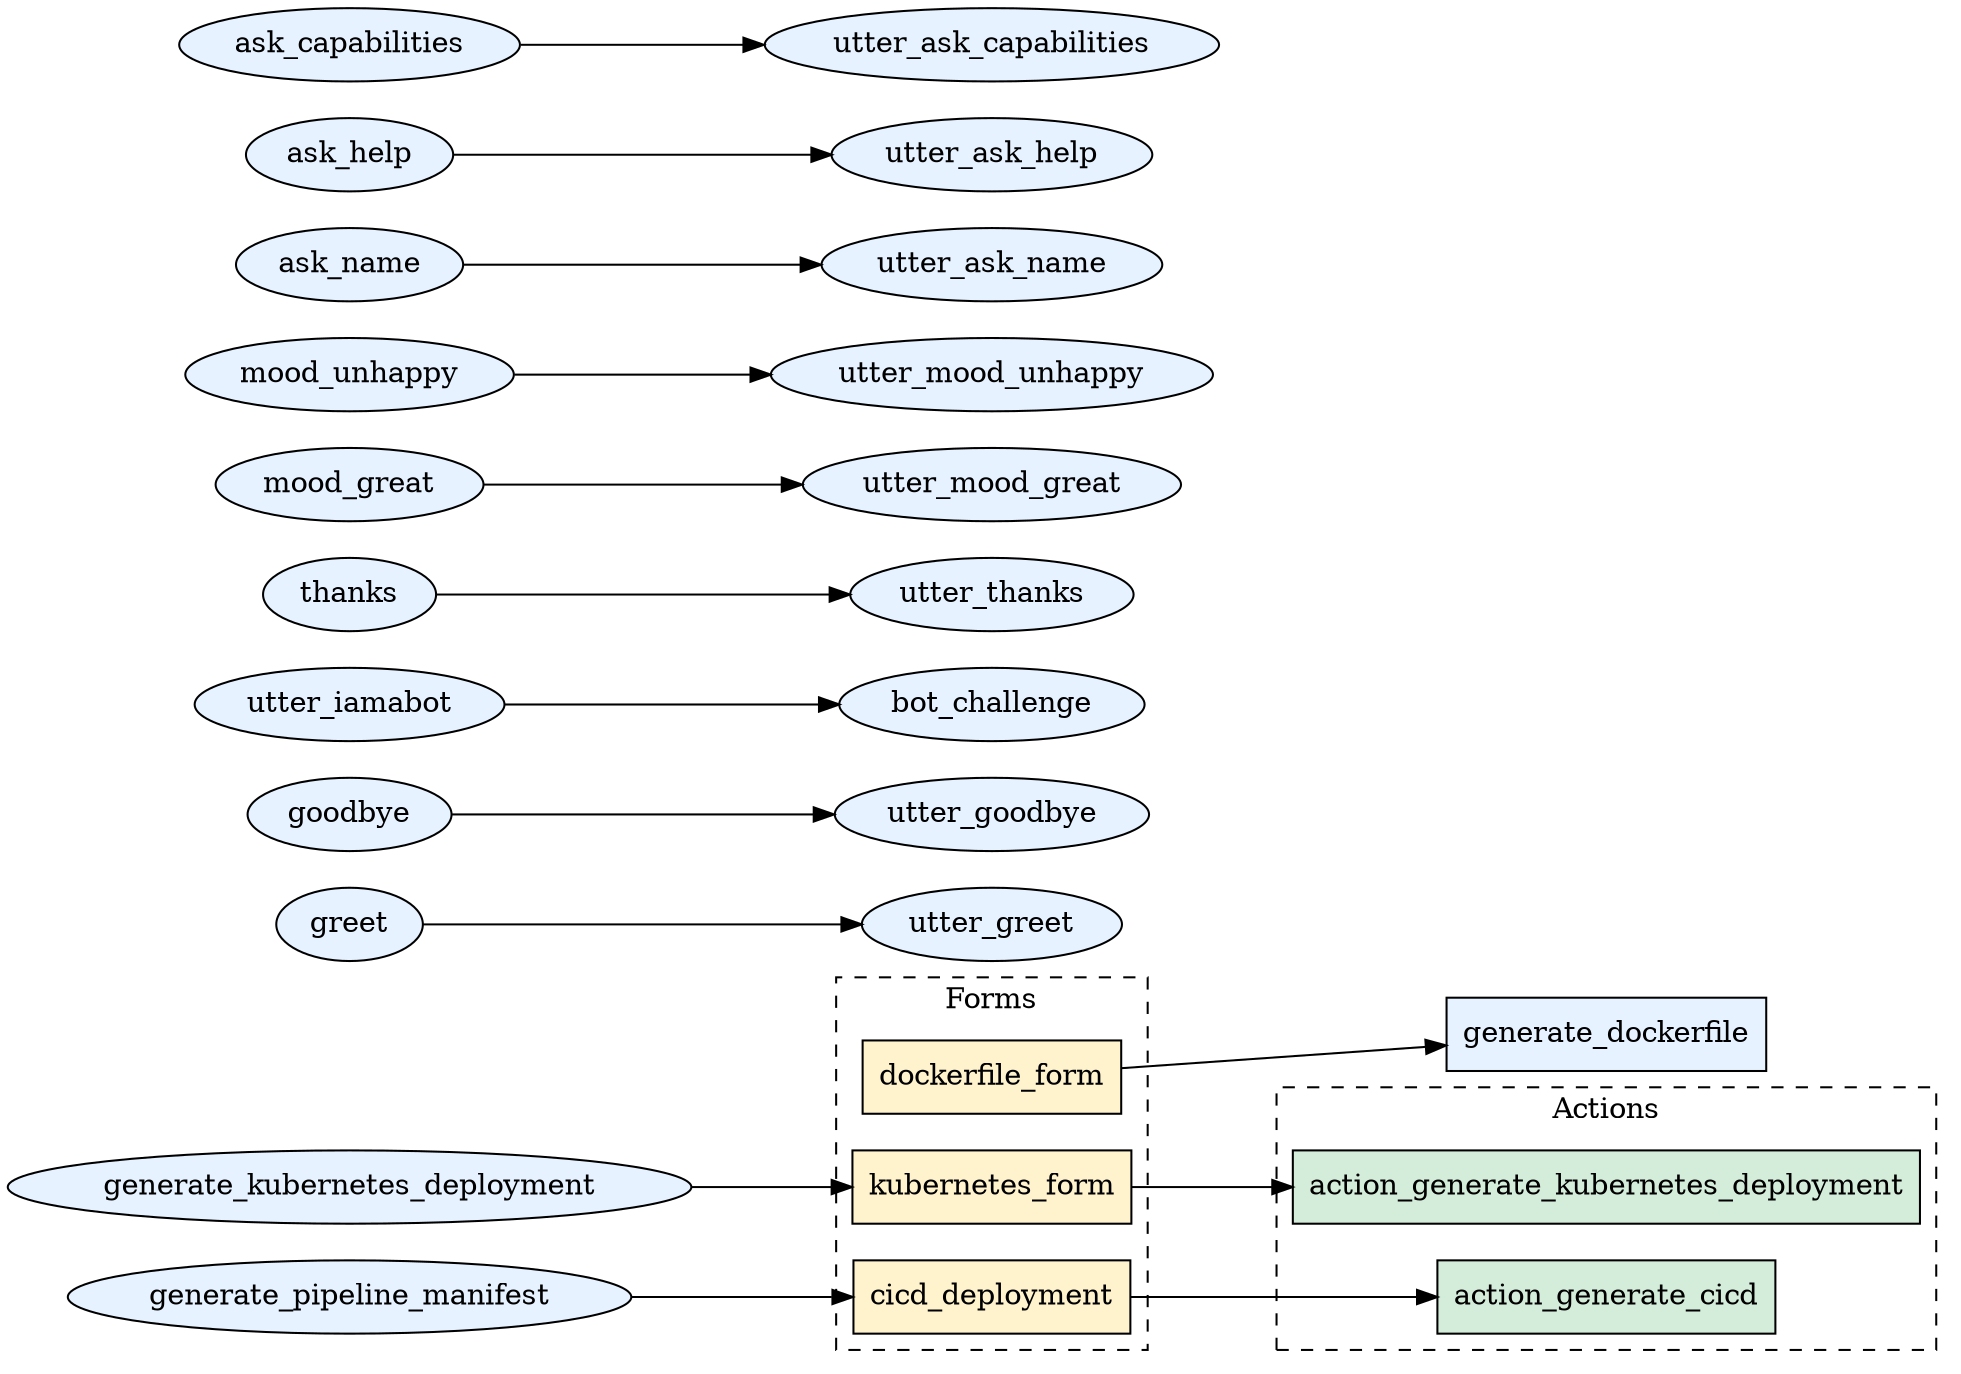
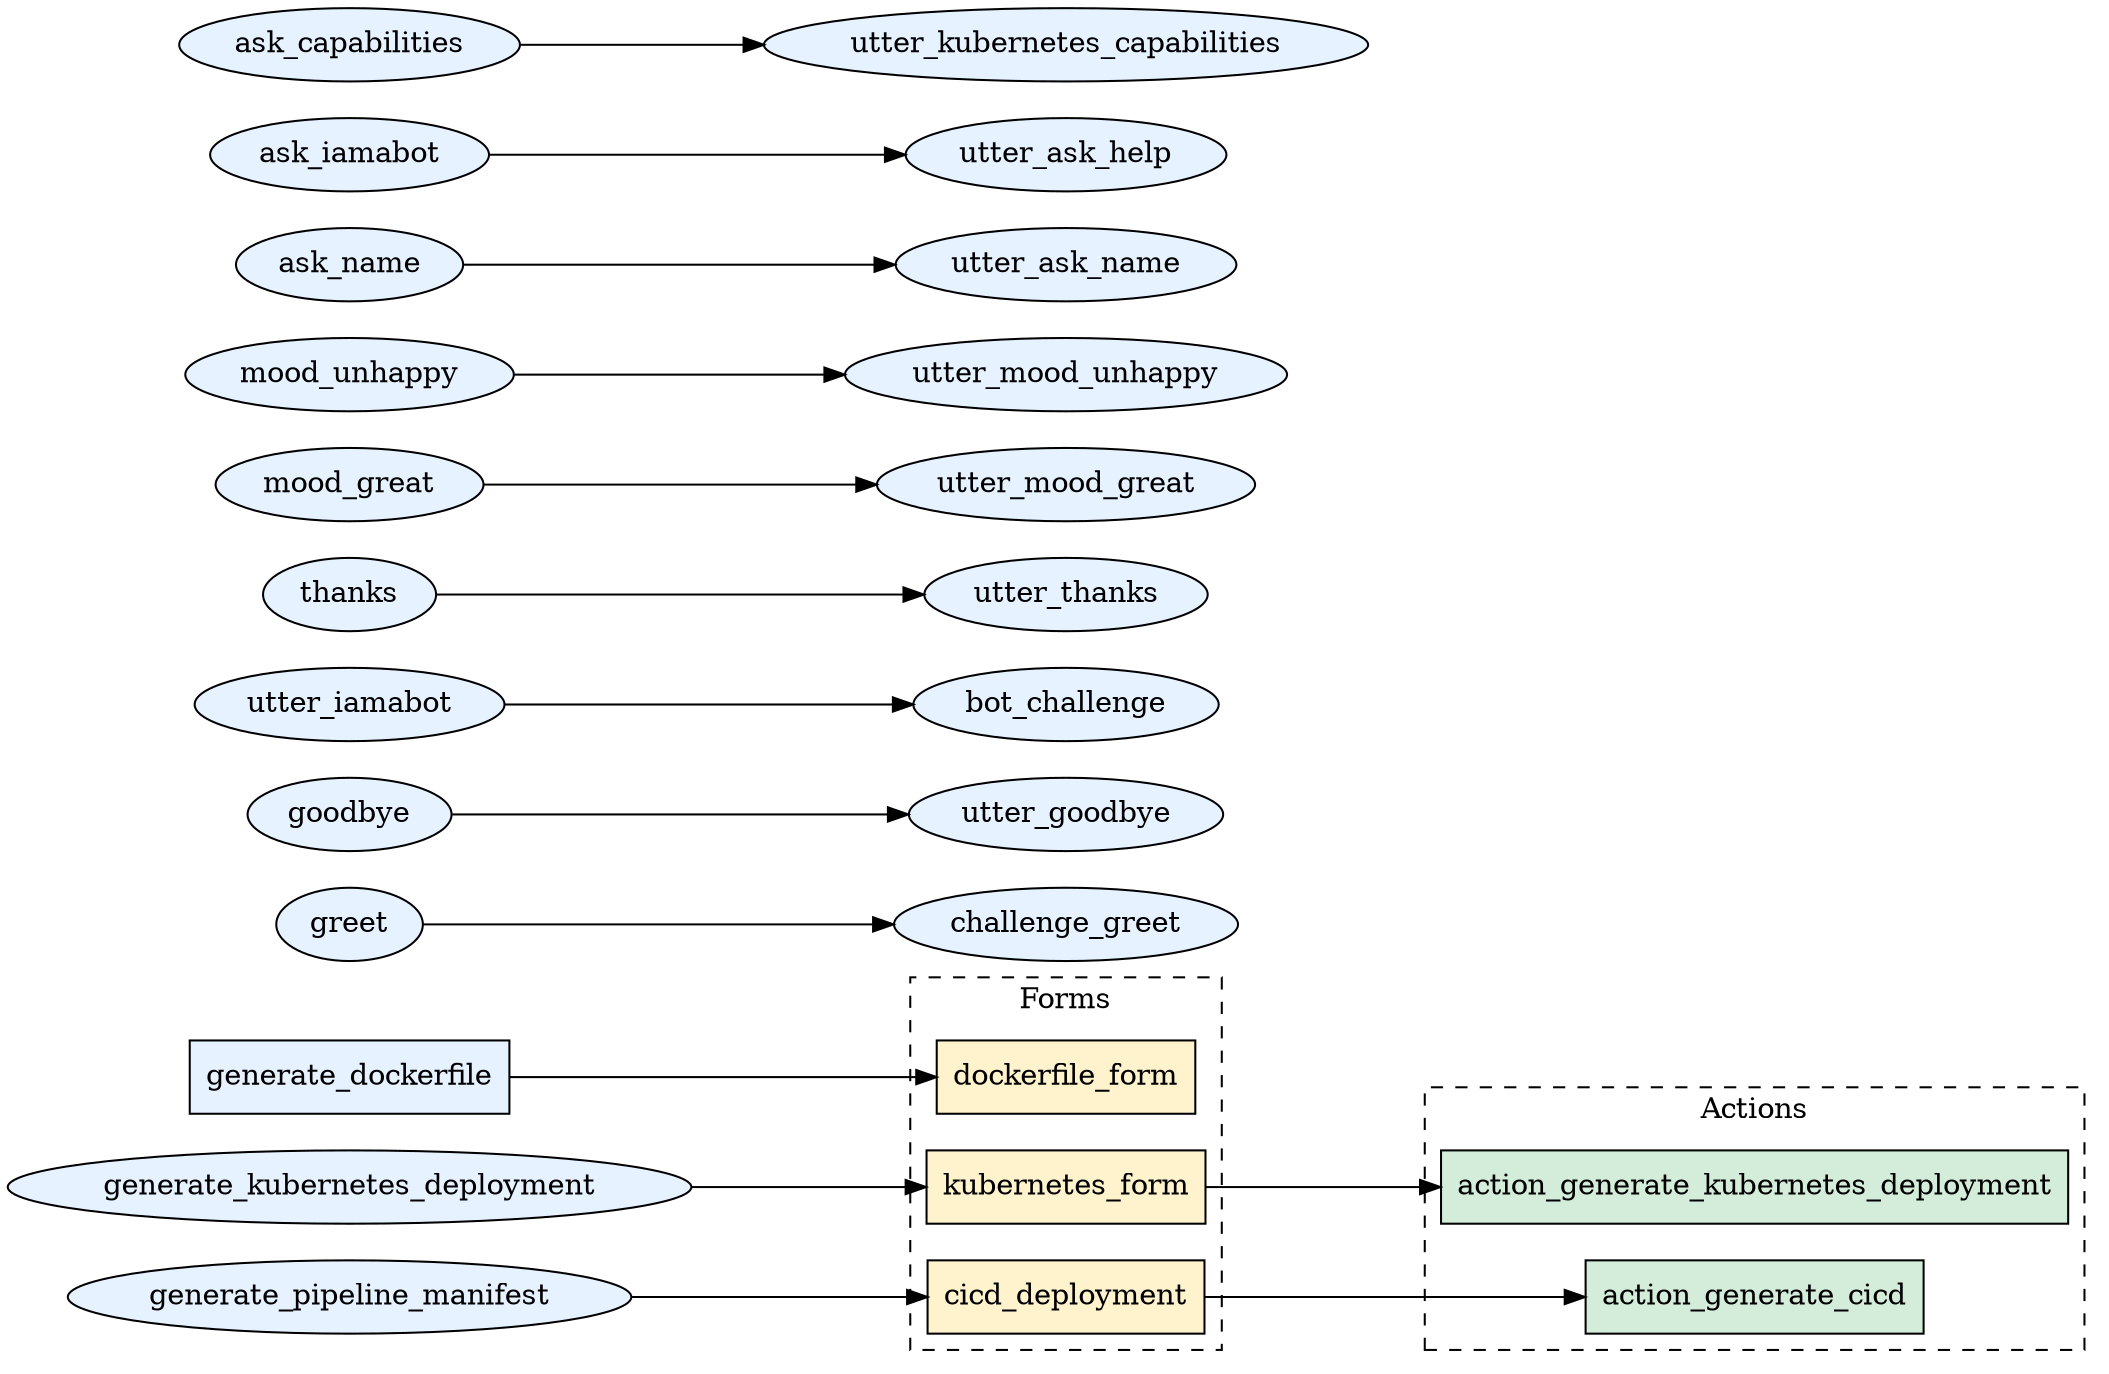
(992, 45) -> (1066, 45)
(350, 155) -> (350, 155)
(992, 924) -> (1066, 924)
(1274, 1058) -> (713, 1077)
